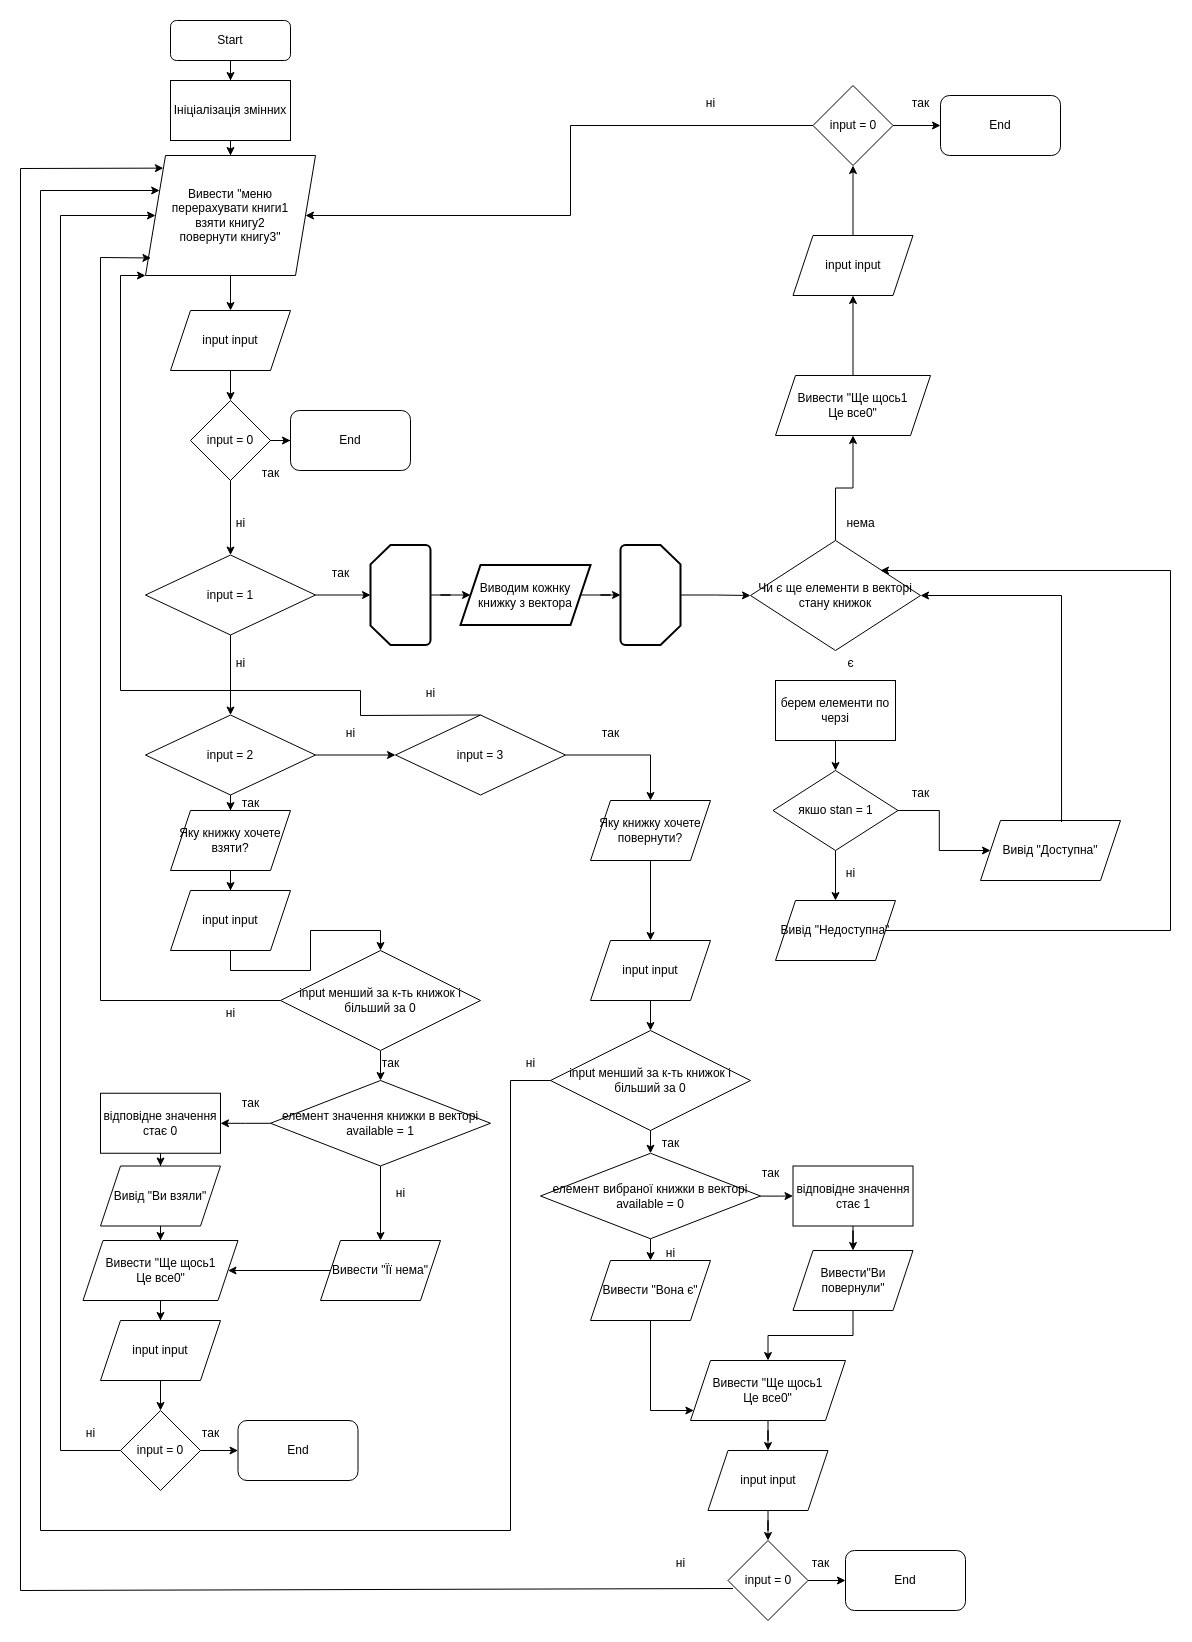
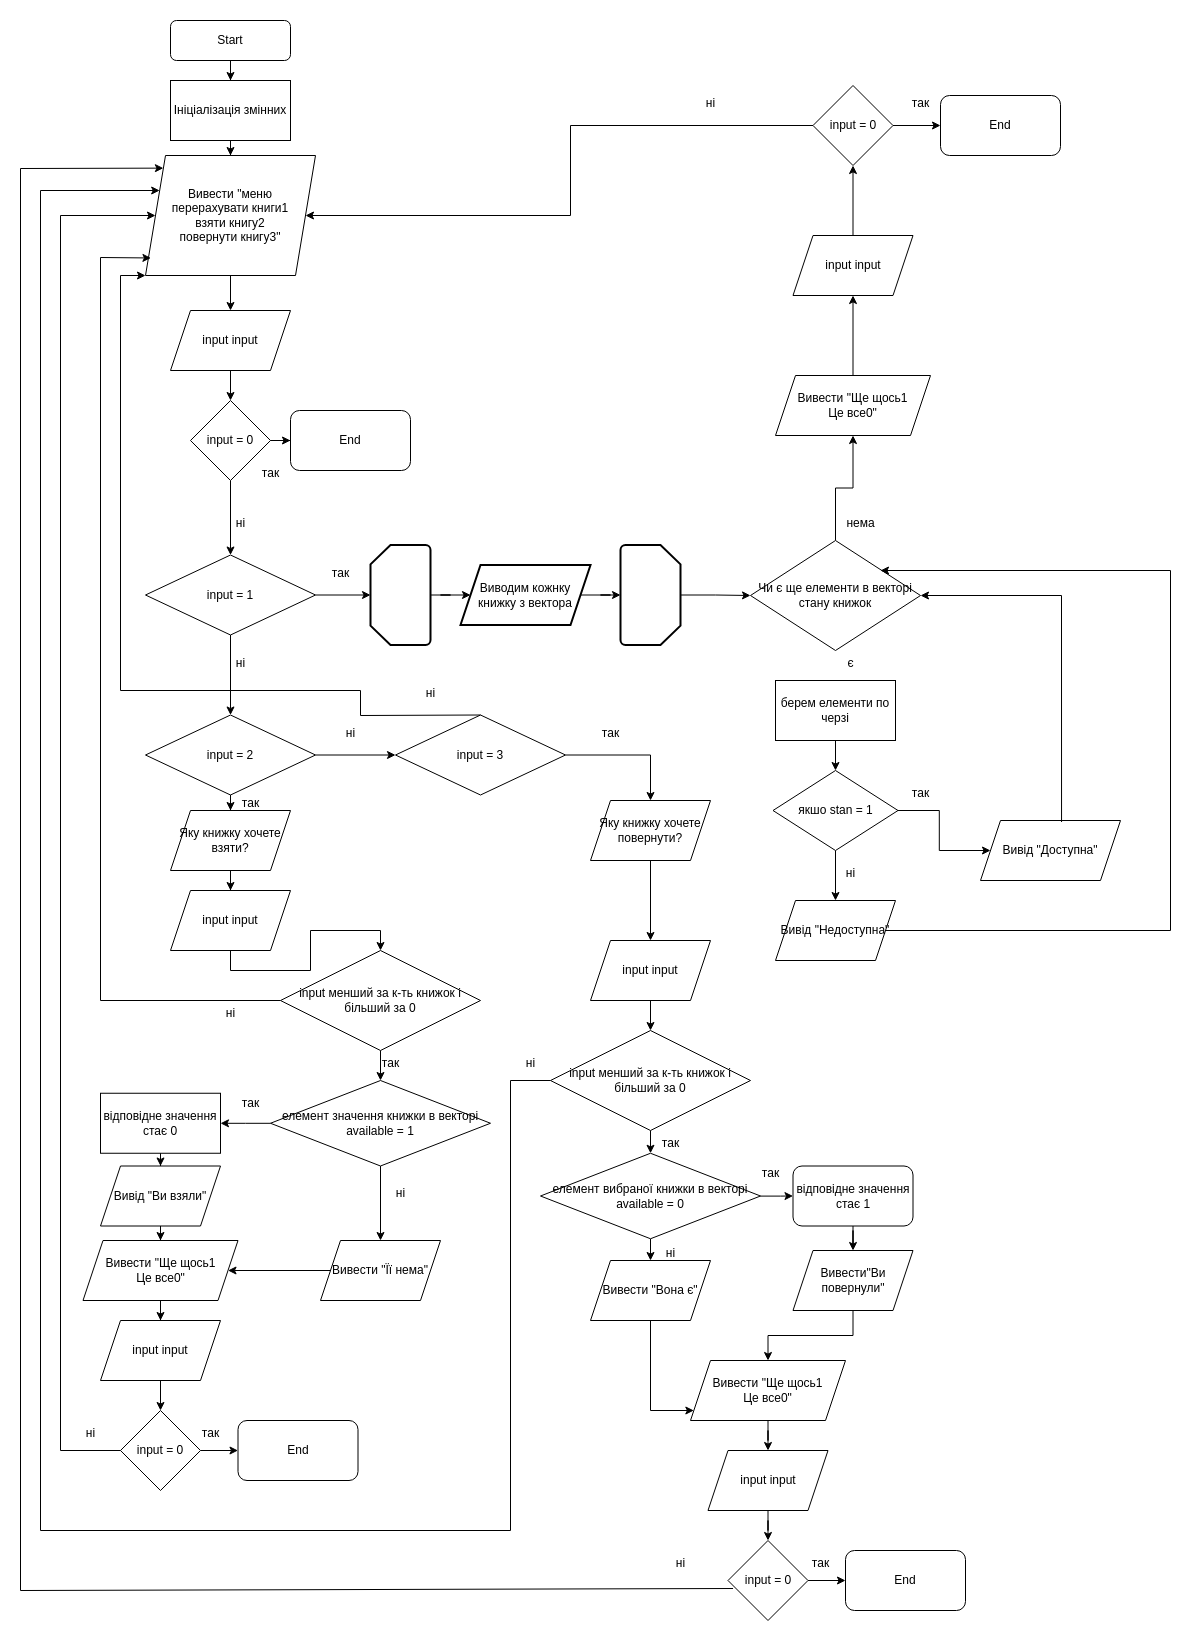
(853, 1196) -> (853, 1196)
